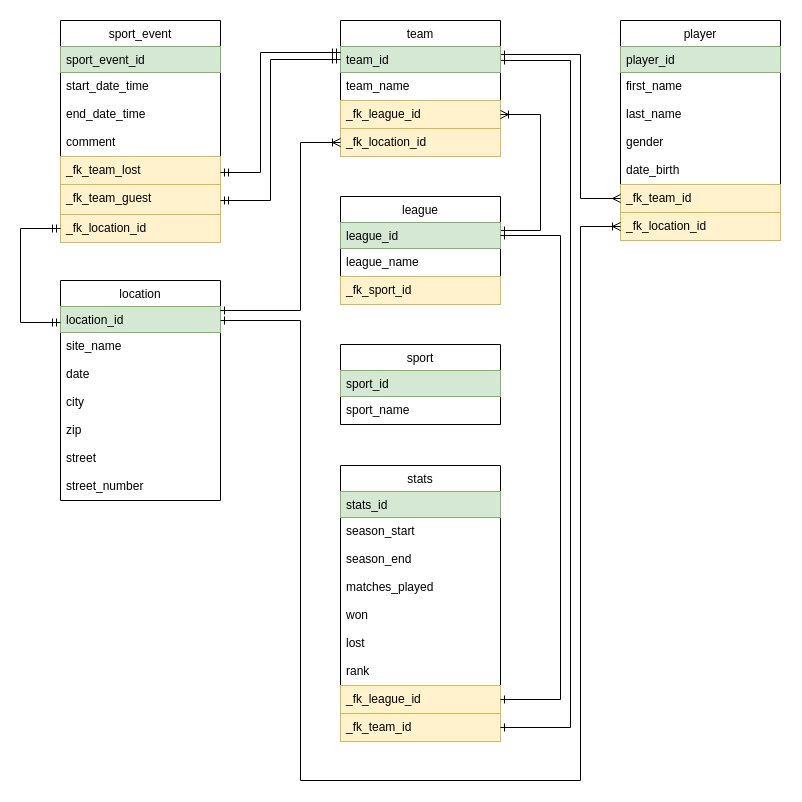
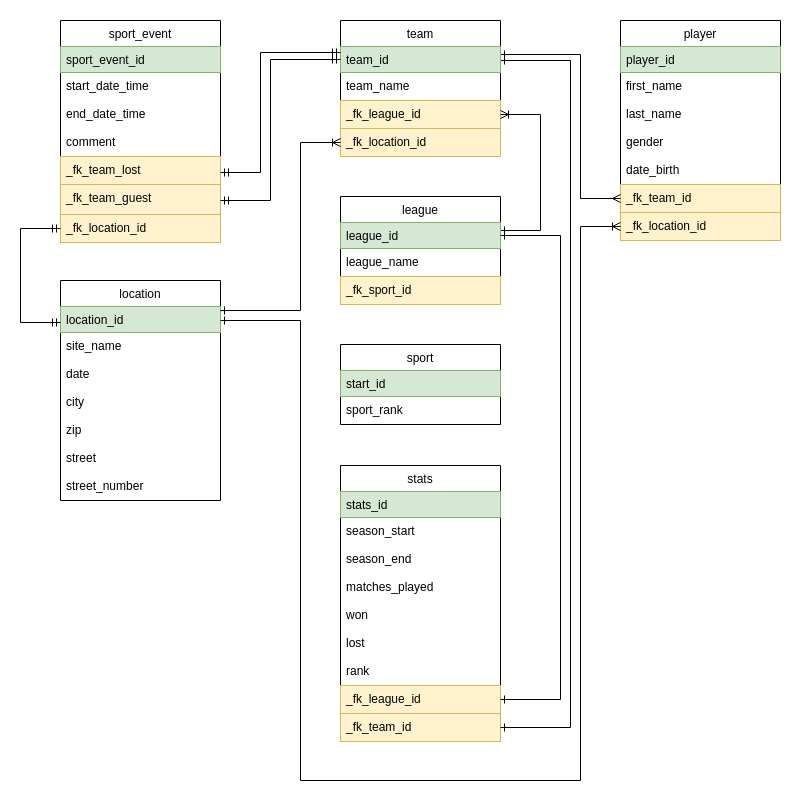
(371, 384) -> (371, 384)
(380, 410) -> (380, 410)
